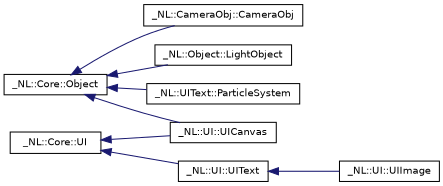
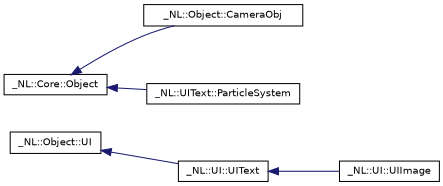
(223, 15) -> (223, 15)
(223, 55) -> none
(223, 133) -> none
(56, 143) -> (56, 143)
